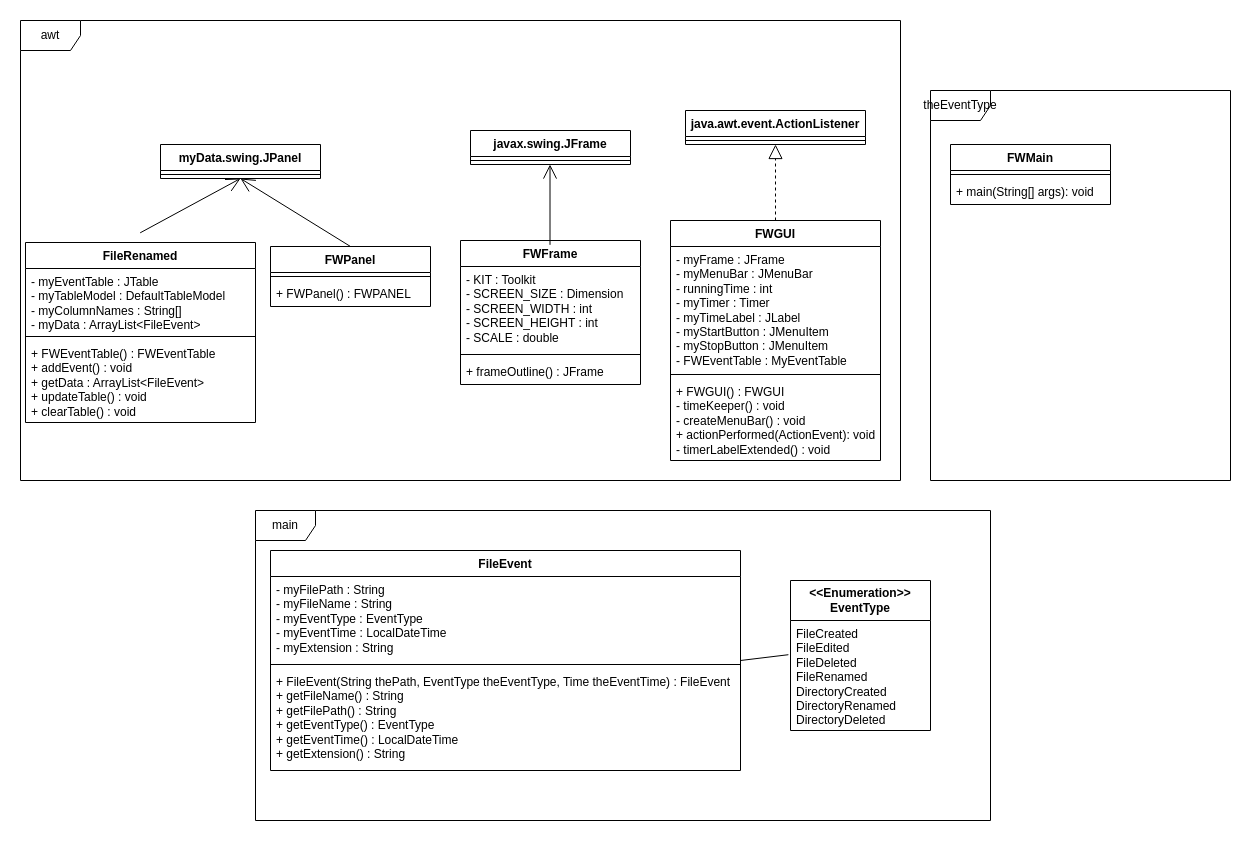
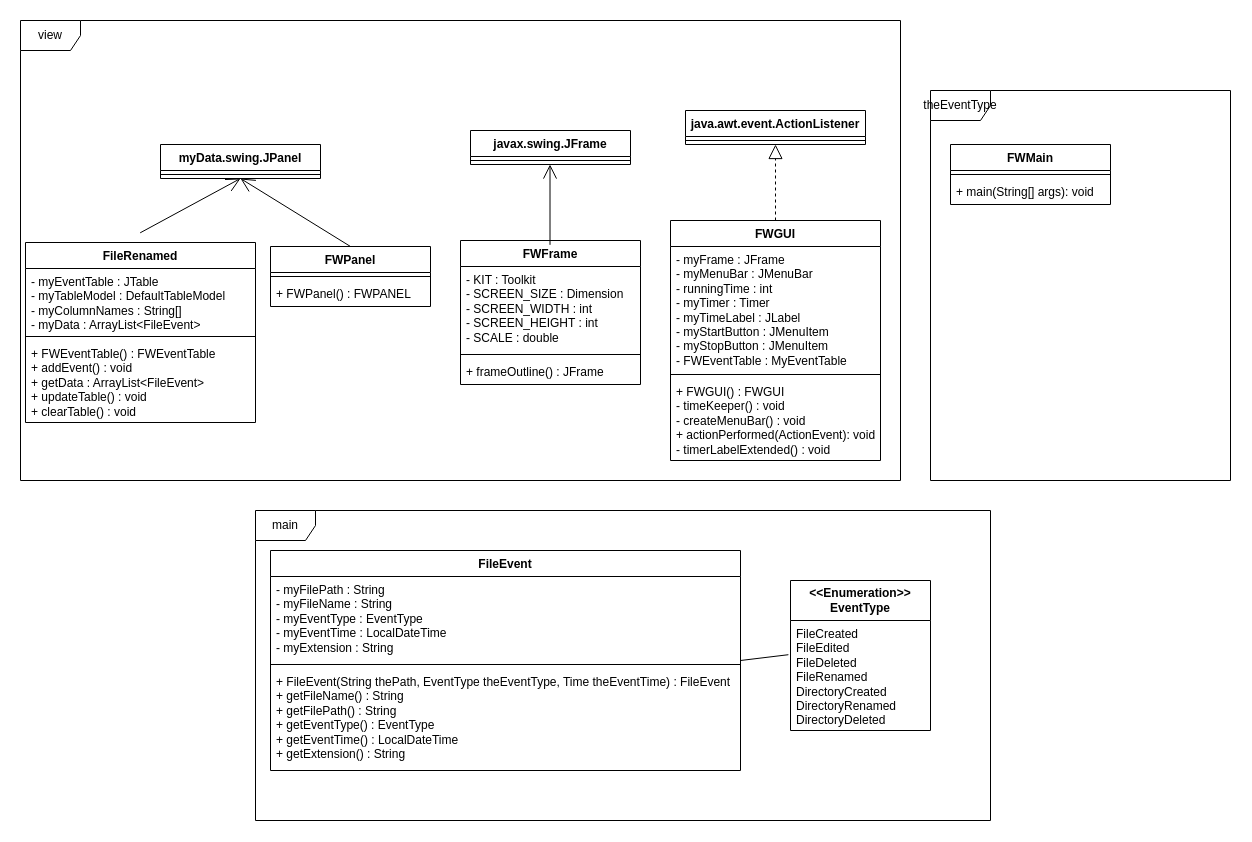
(51, 36) -> (51, 36)
